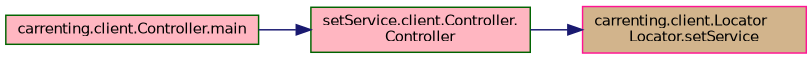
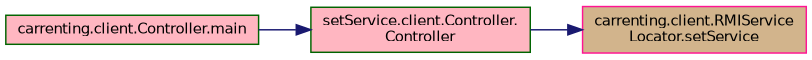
(694, 30) -> (694, 30)
